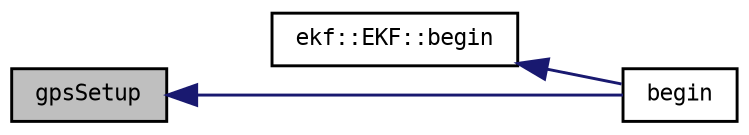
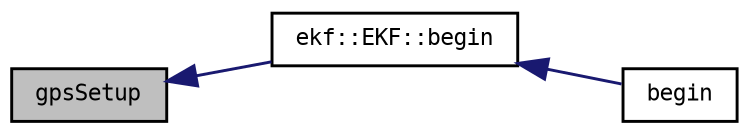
(410, 95) -> (234, 69)
